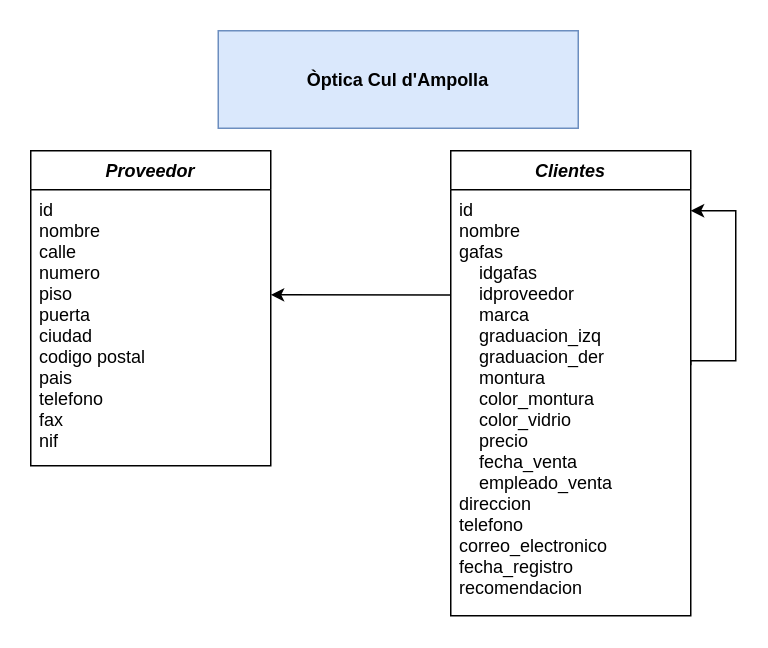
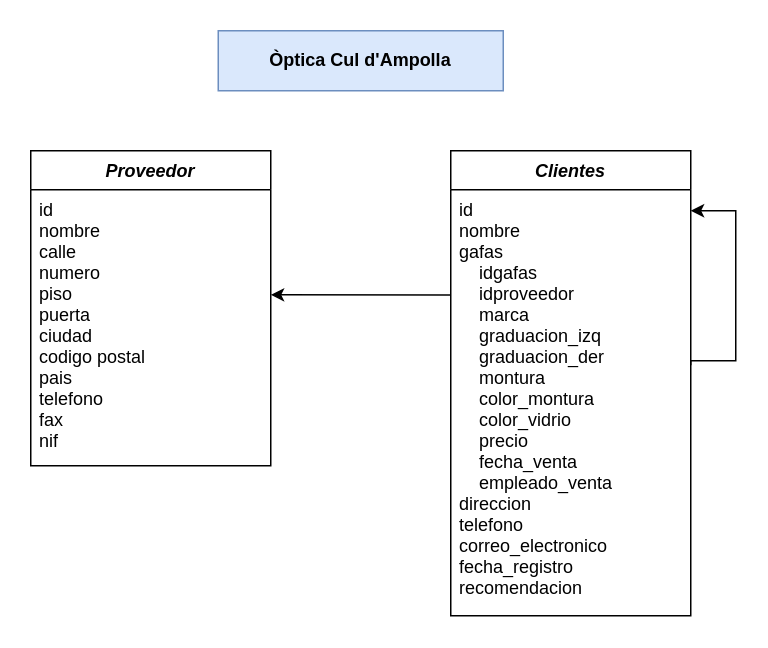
(398, 80) -> (361, 61)
